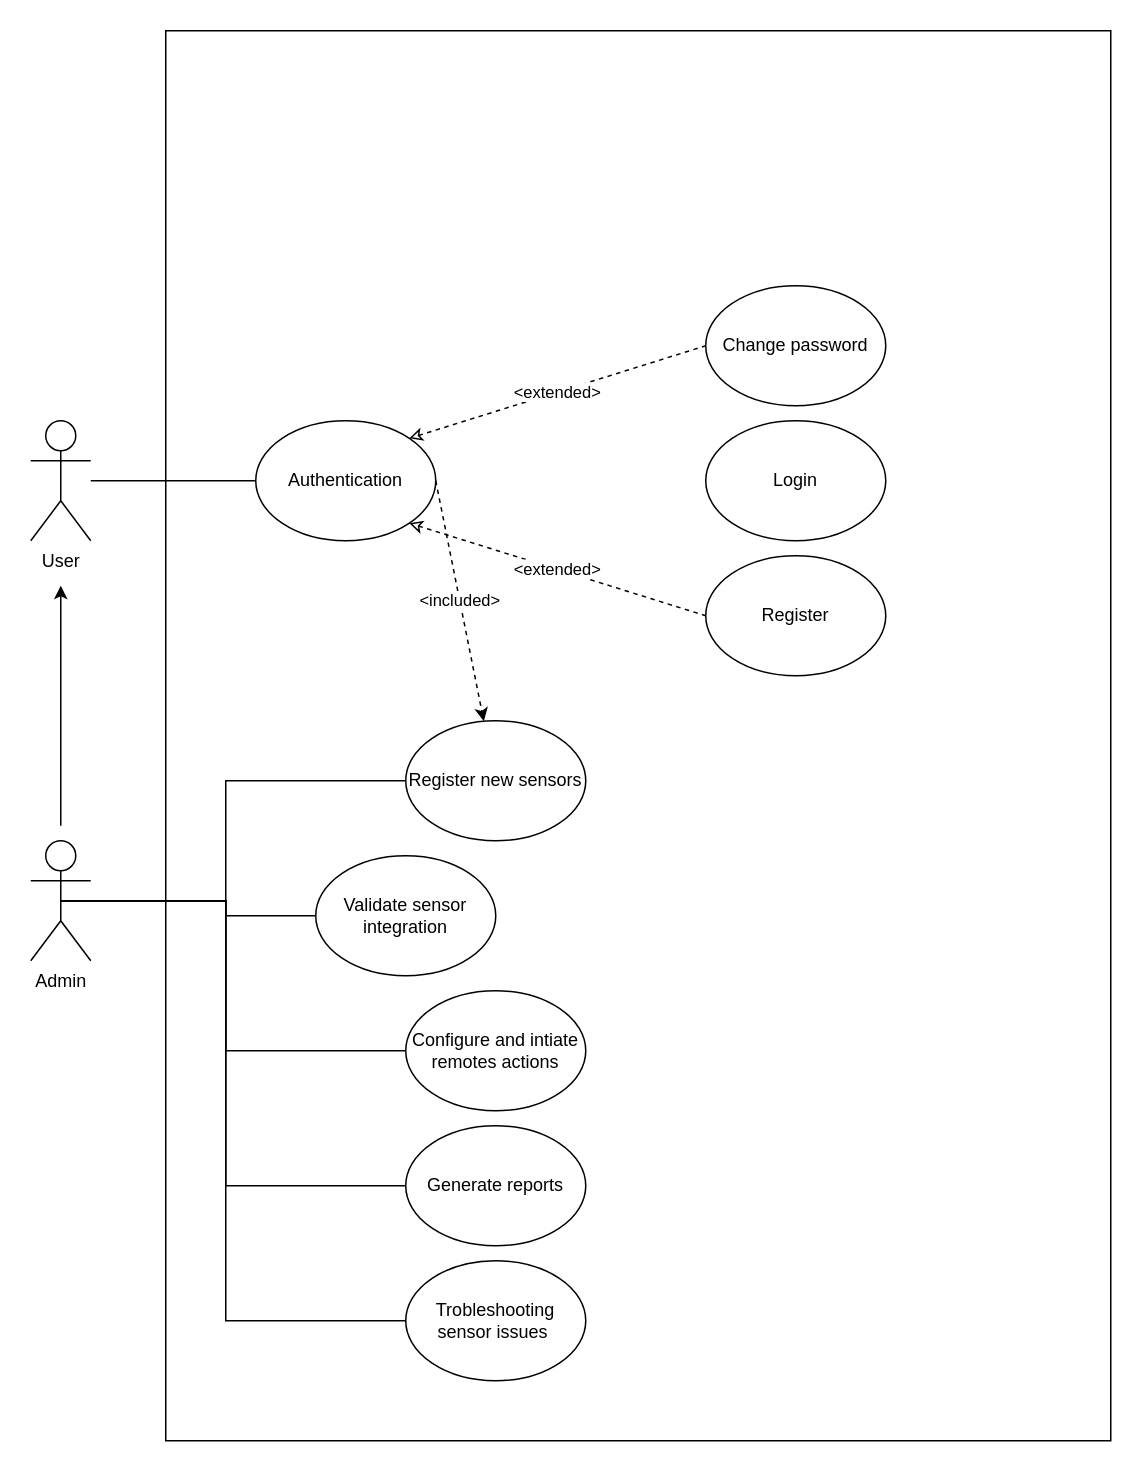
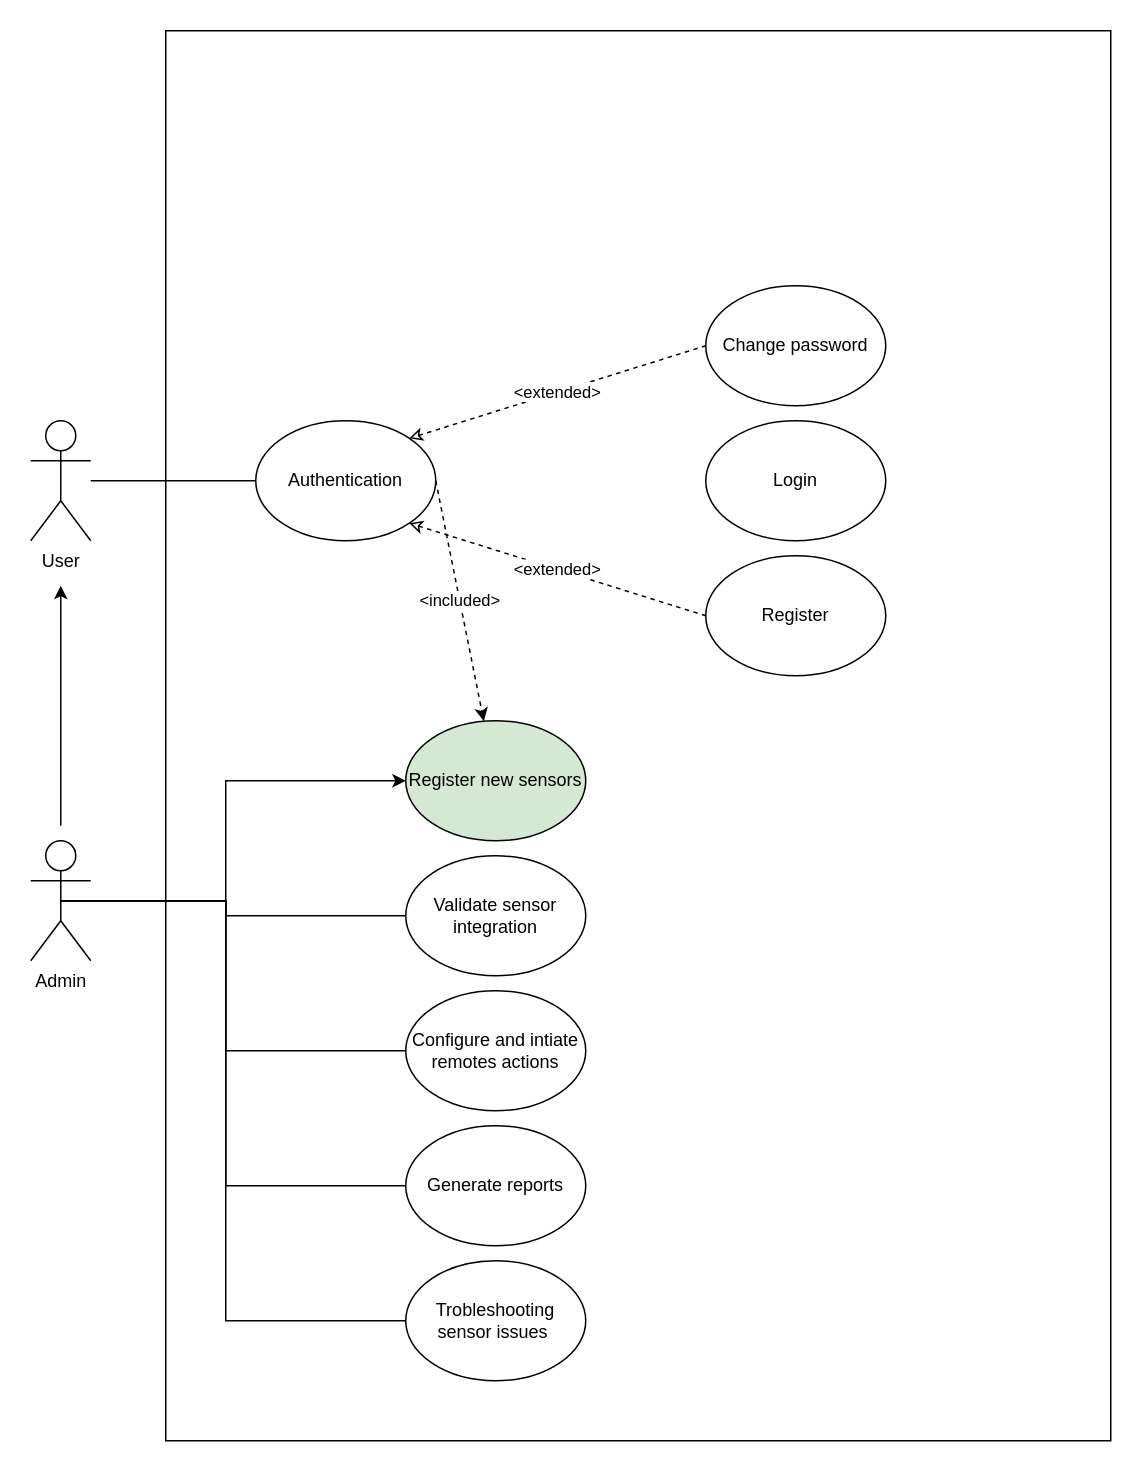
(398, 781) -> (394, 781)
(496, 781) -> (496, 781)
(406, 916) -> (496, 916)
